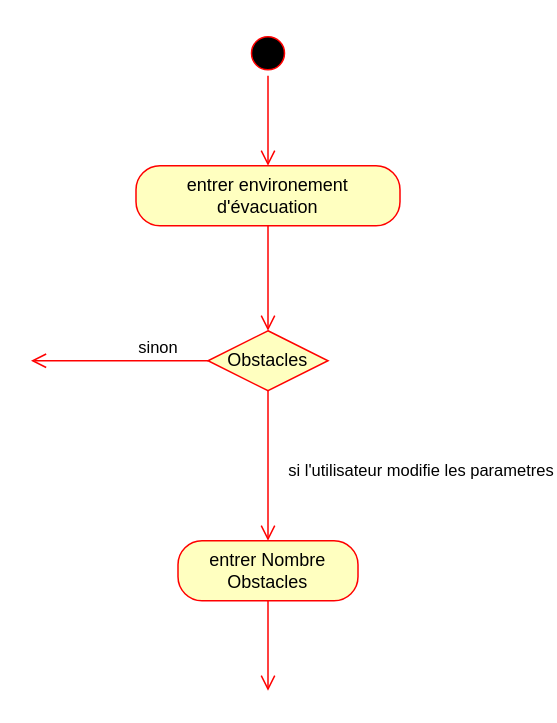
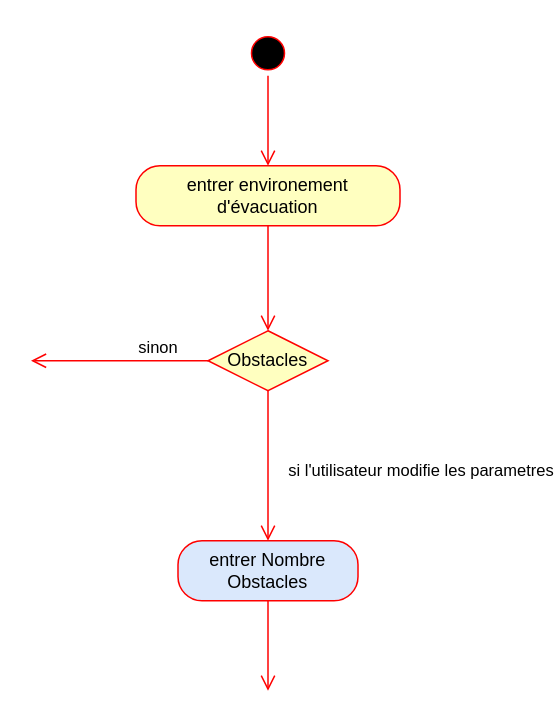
(268, 571) -> (268, 571)
